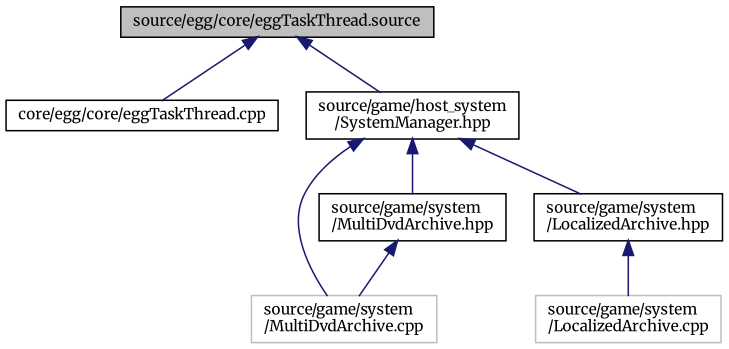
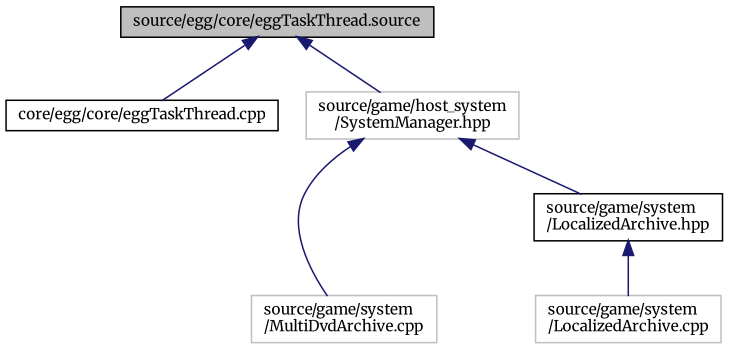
(413, 115) -> (413, 115)
(413, 217) -> none
